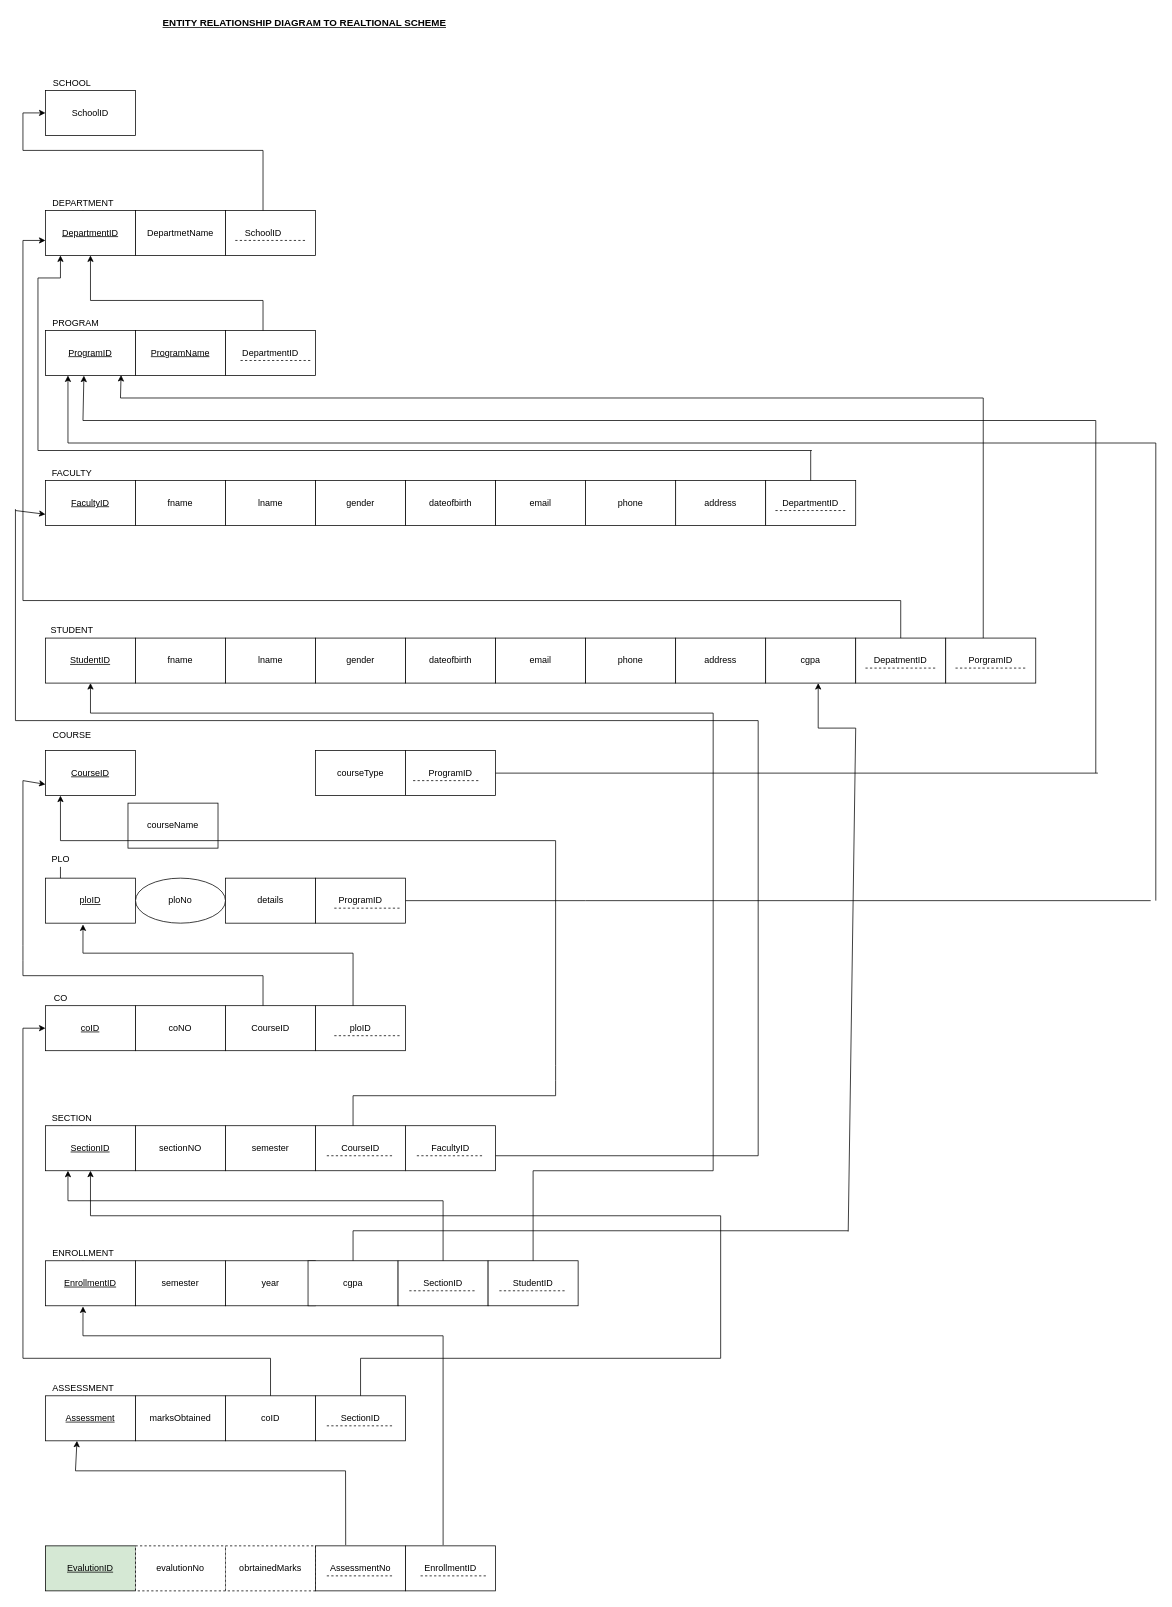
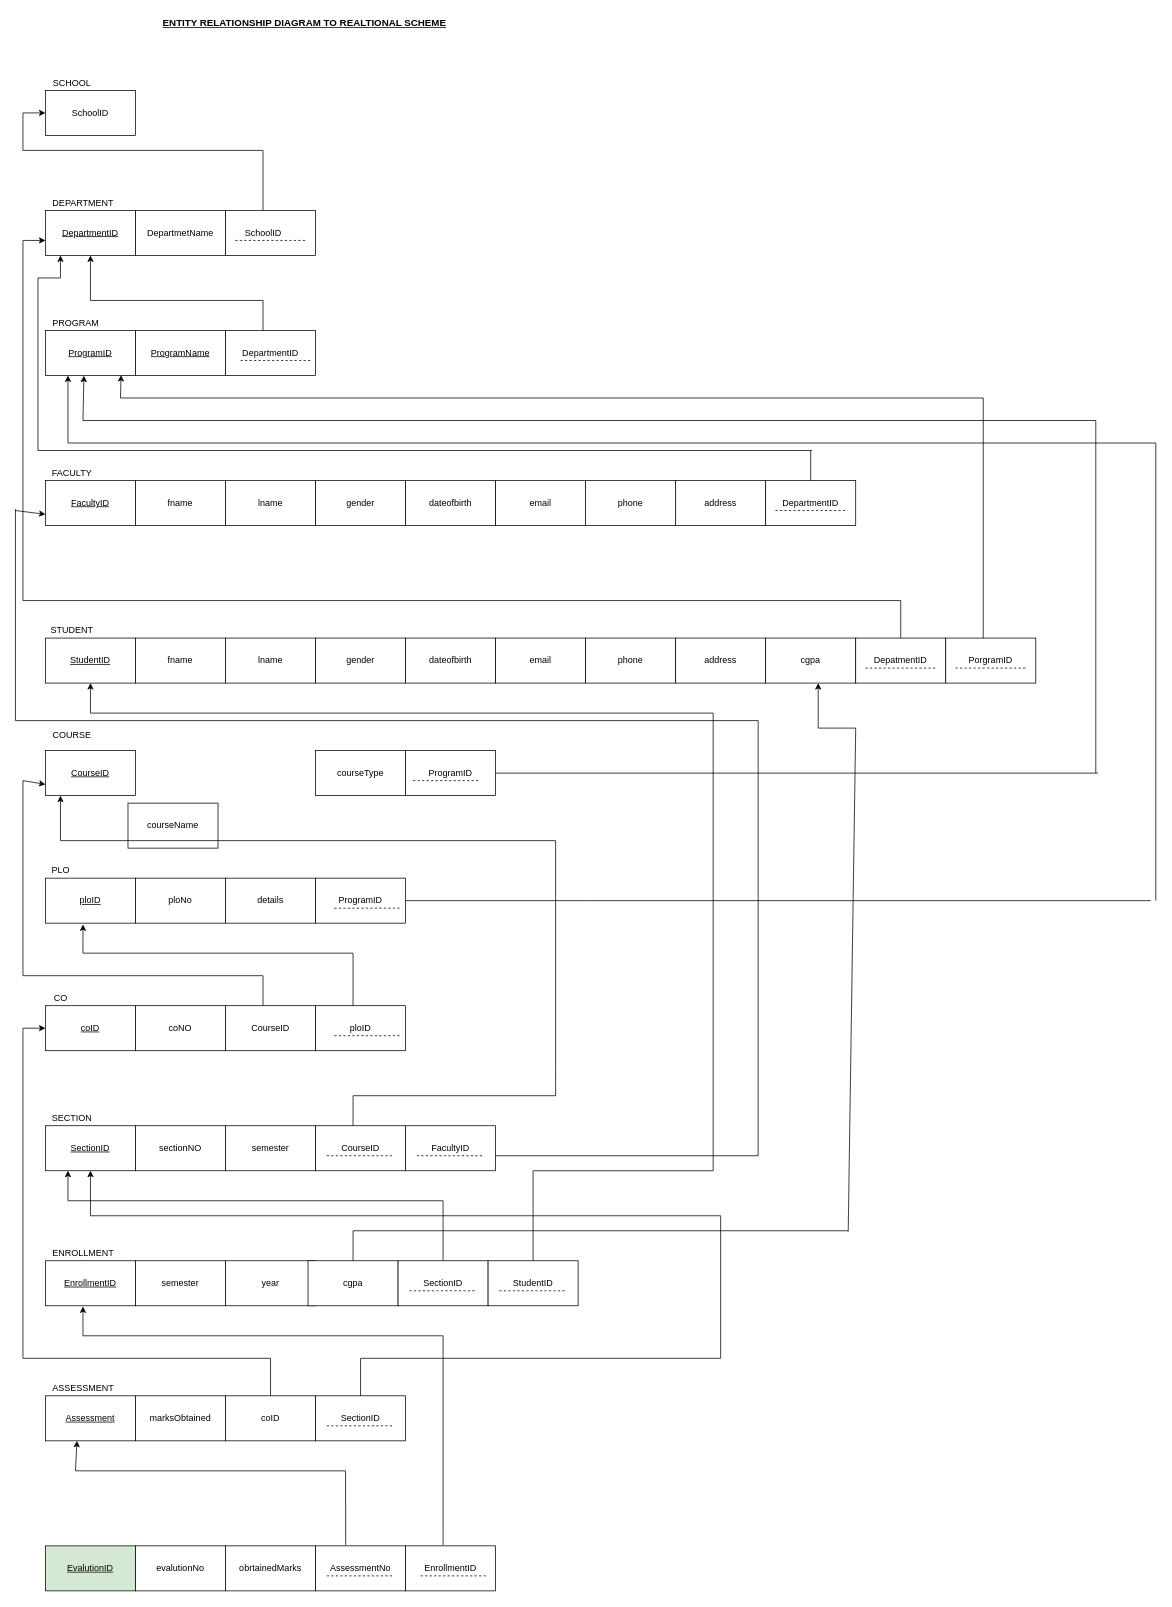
(60, 859) -> (60, 870)
(180, 900) -> (180, 900)
(180, 1568) -> (180, 1568)
(270, 1568) -> (270, 1568)
